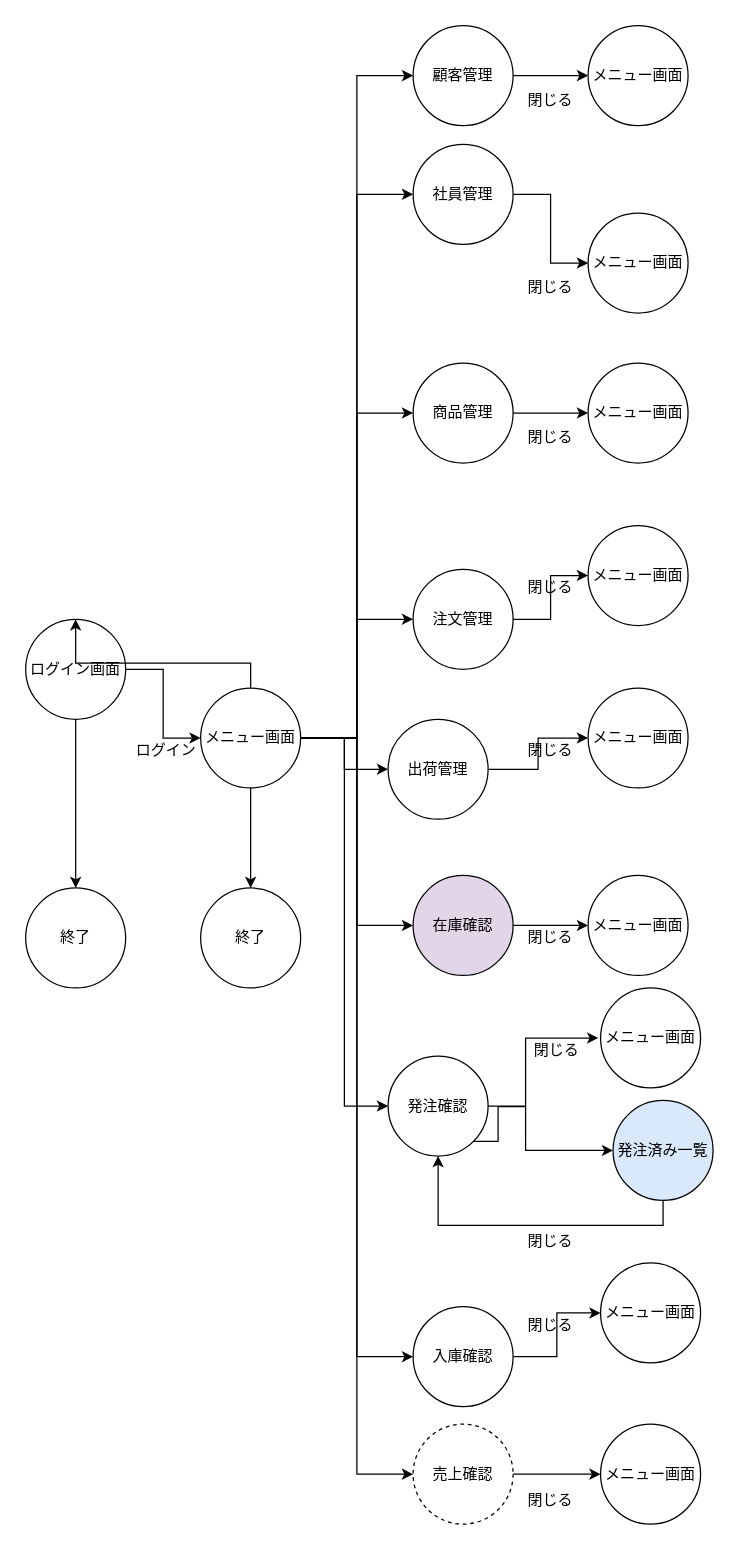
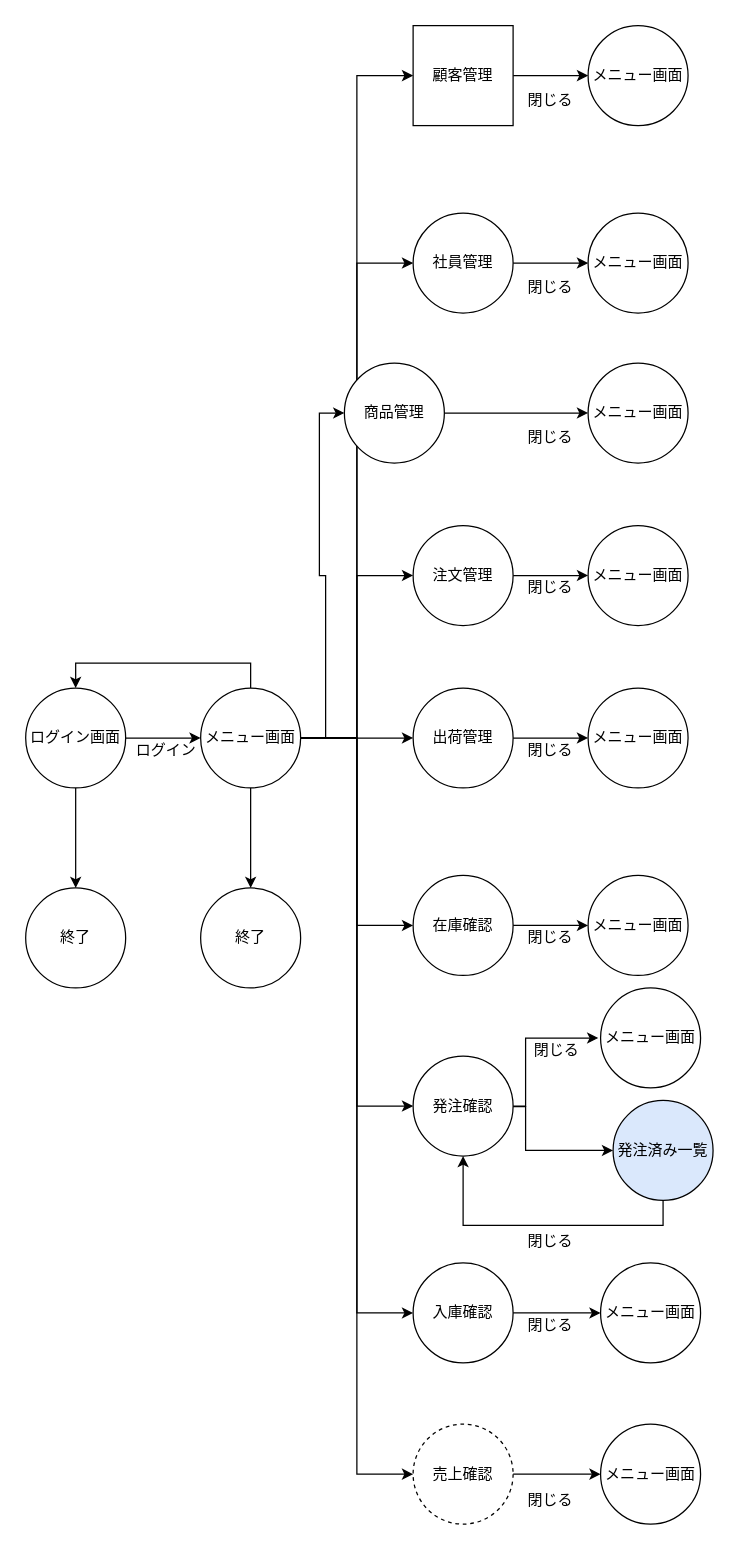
(463, 76) -> (463, 76)
(463, 194) -> (463, 263)
(463, 413) -> (394, 413)
(463, 619) -> (463, 576)
(76, 669) -> (76, 738)
(438, 769) -> (463, 738)
(463, 926) -> (463, 926)
(438, 1106) -> (463, 1106)
(463, 1357) -> (463, 1313)
